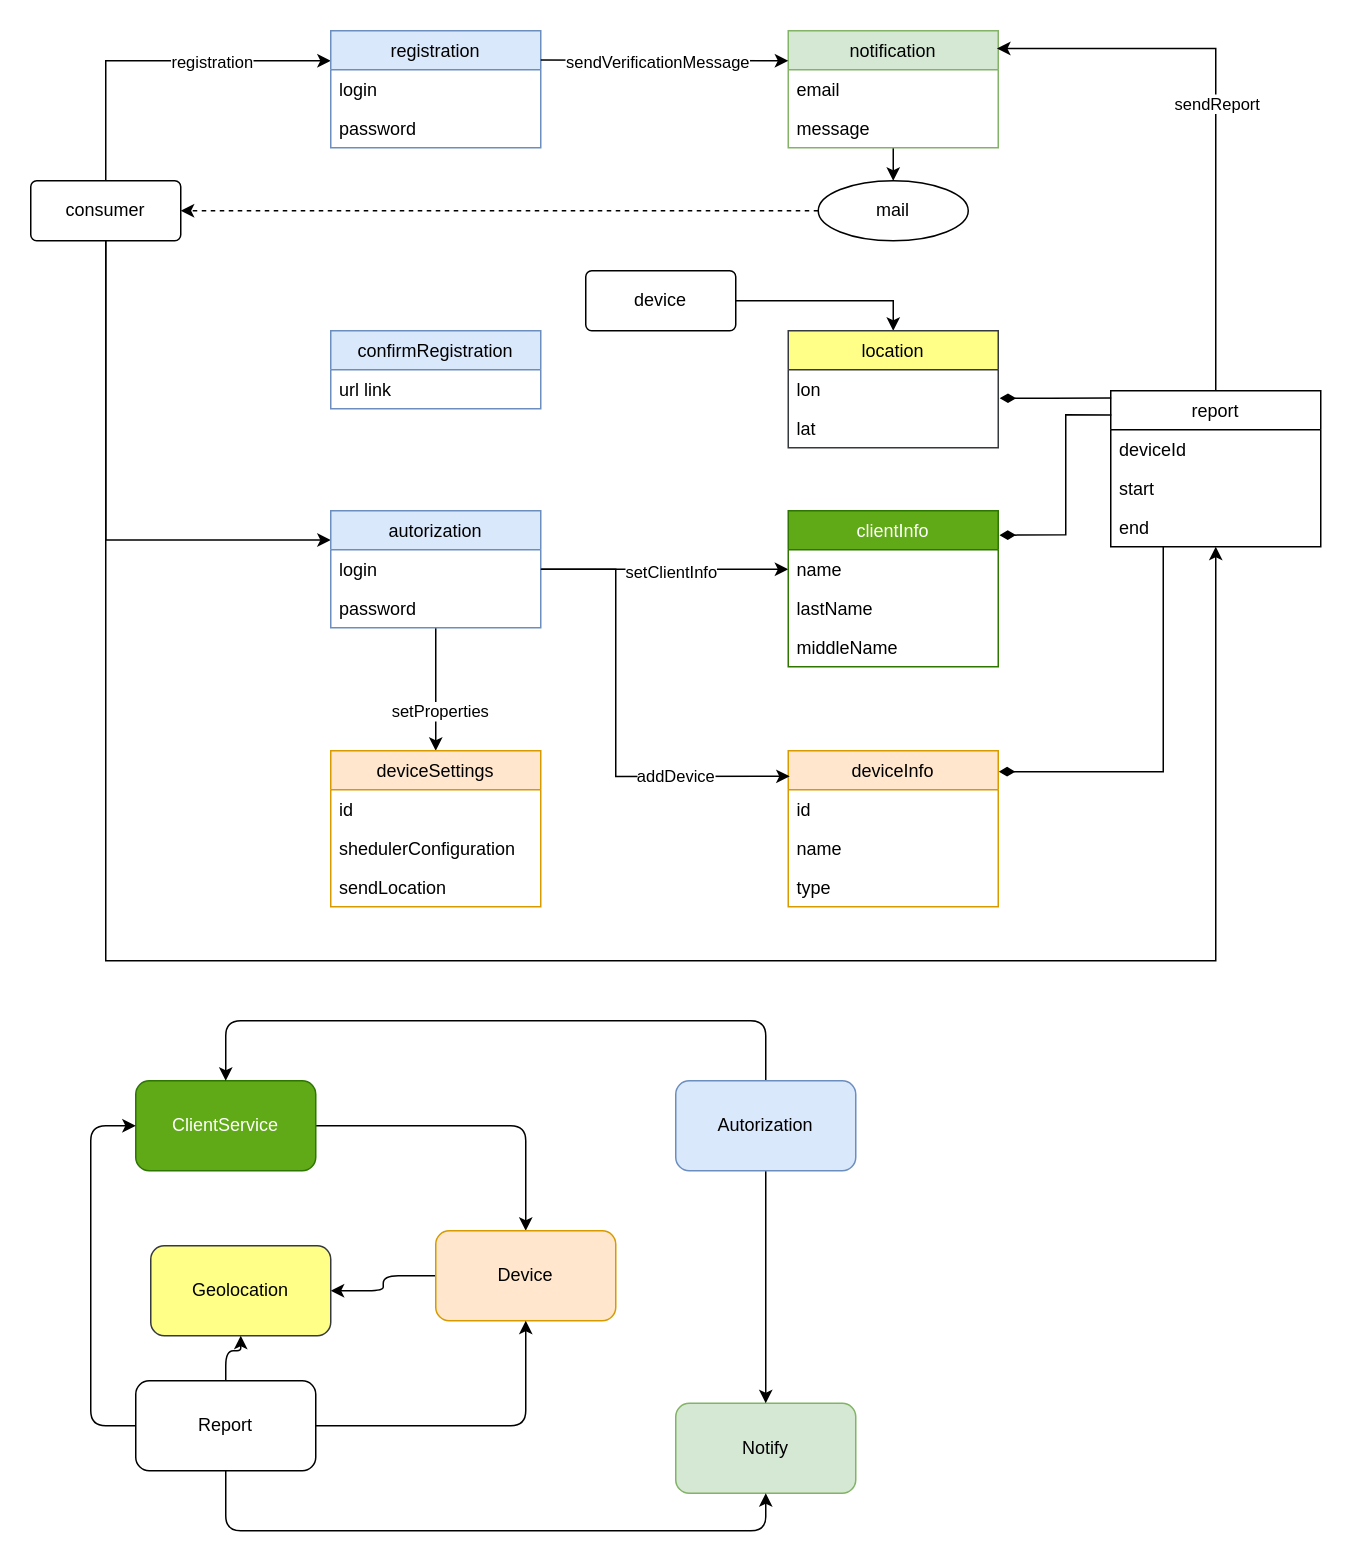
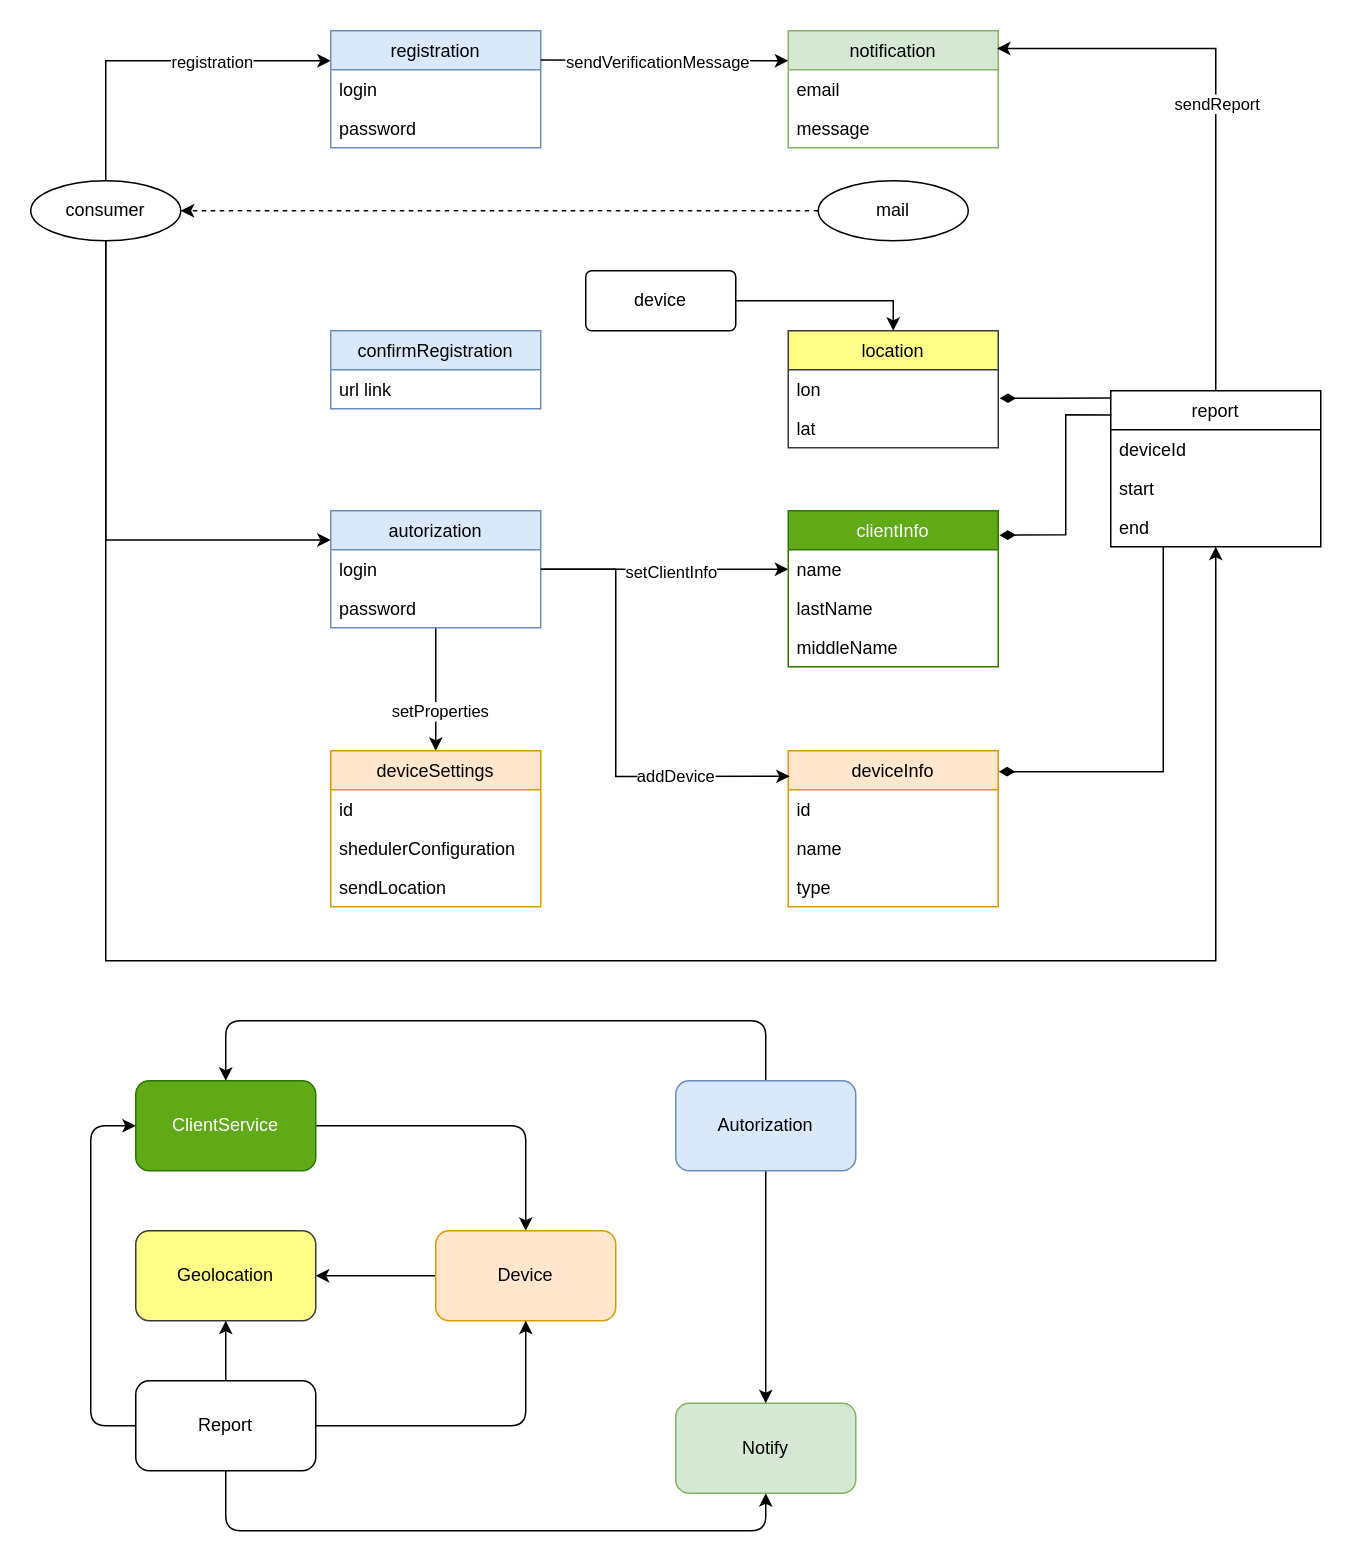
(893, 169) -> none
(106, 211) -> (106, 211)
(241, 1291) -> (226, 1276)
